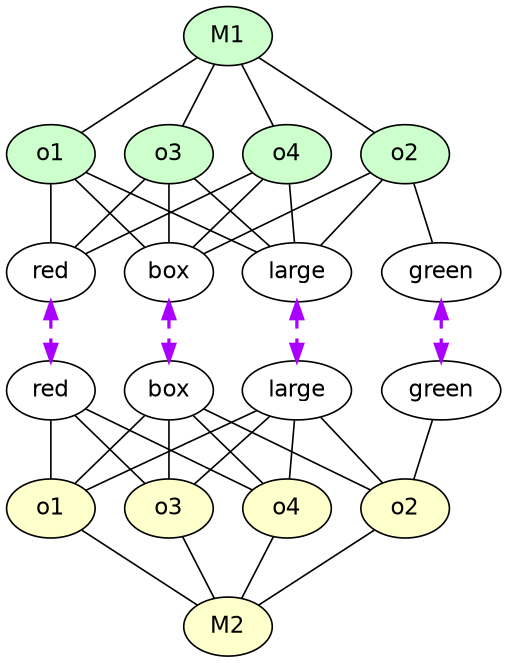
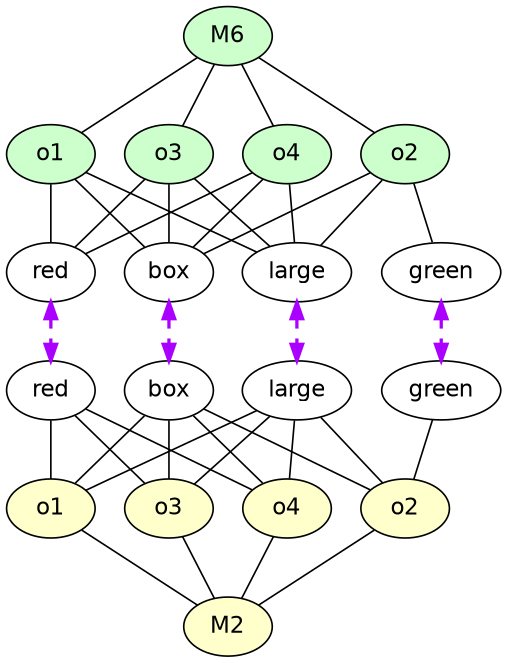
(228, 36) -> (228, 36)
